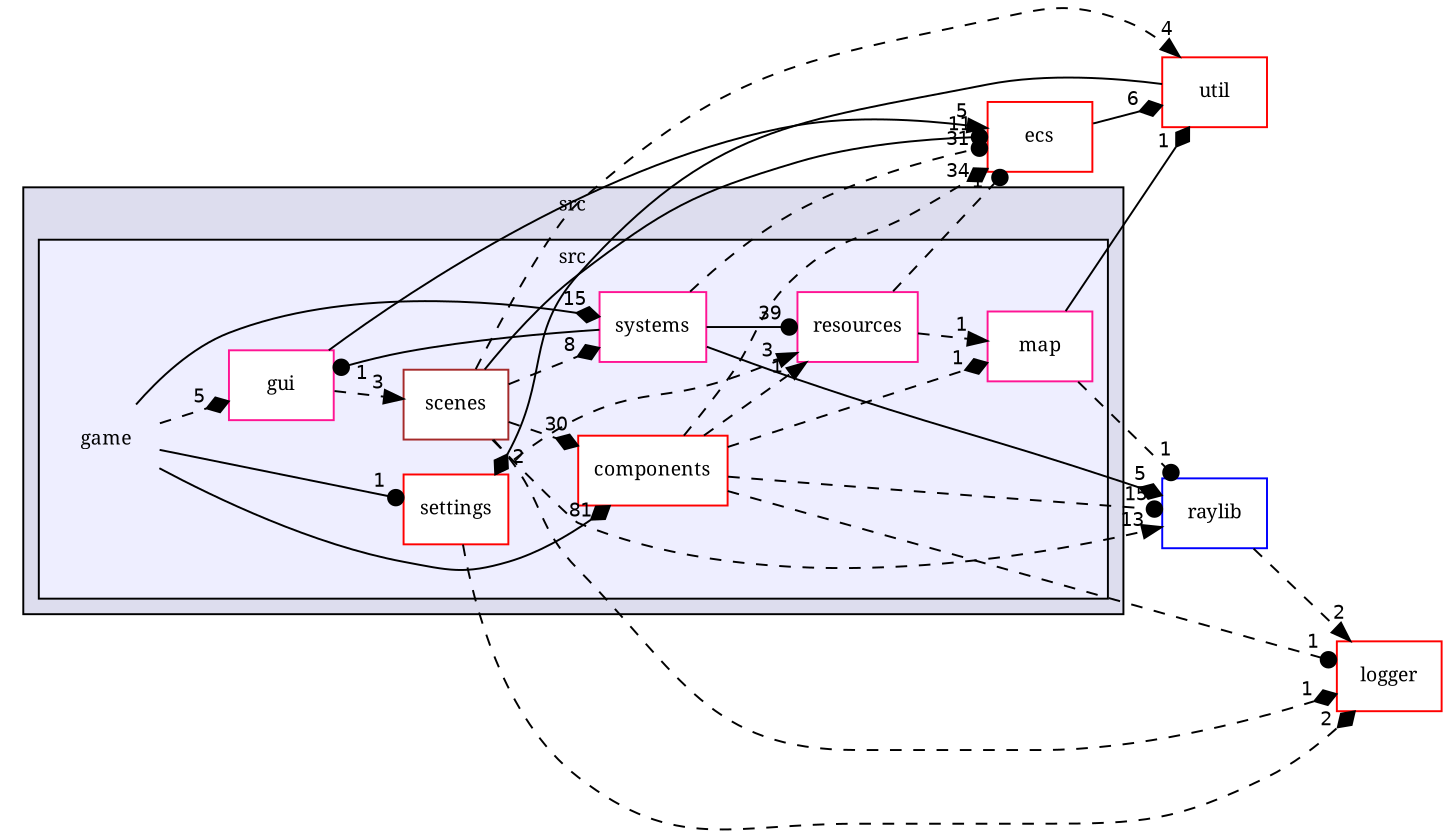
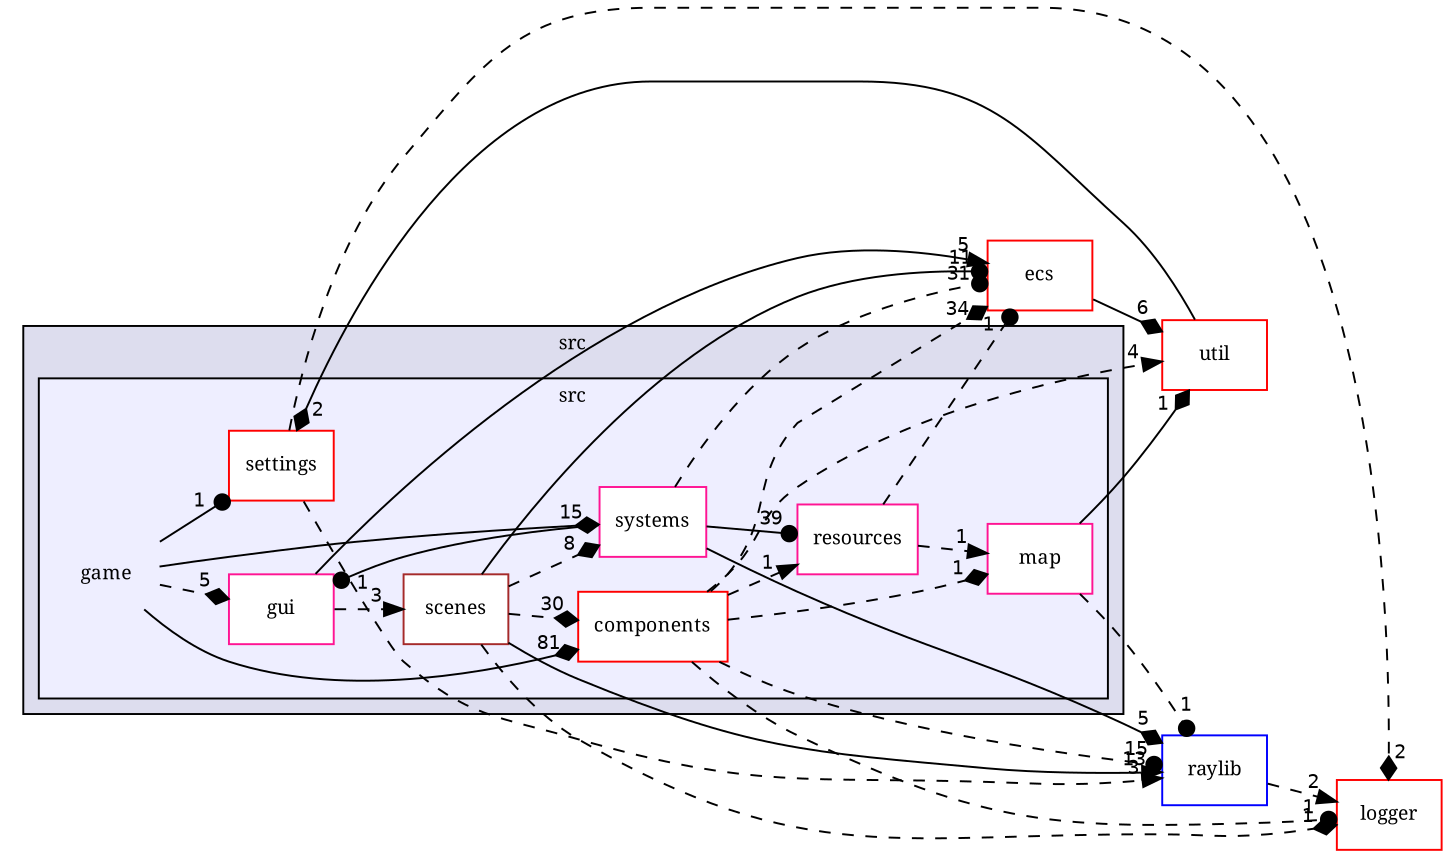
(763, 79) -> (898, 433)
(630, 400) -> (668, 762)
(799, 567) -> (783, 745)
